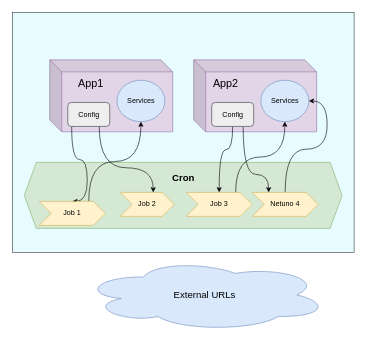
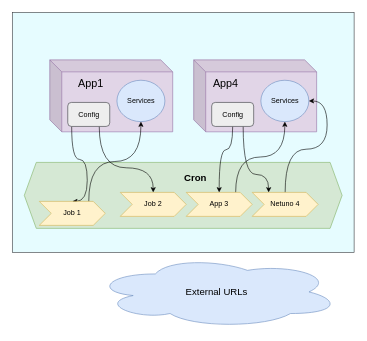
(225, 84) -> (225, 84)
(183, 177) -> (195, 177)
(147, 204) -> (153, 204)
(219, 204) -> (219, 204)
(205, 295) -> (217, 292)
